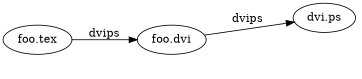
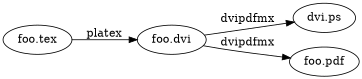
(248, 19) -> (248, 19)
(105, 34) -> (105, 34)
none -> (324, 62)
